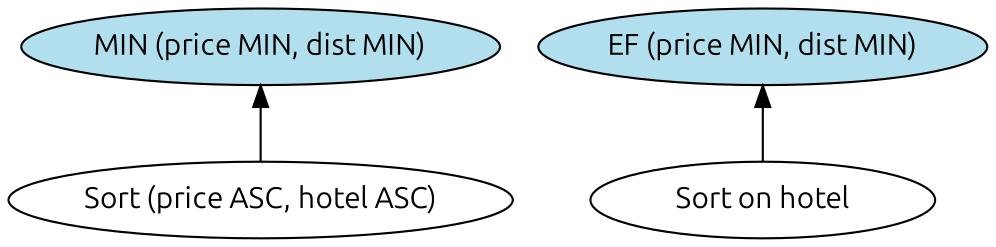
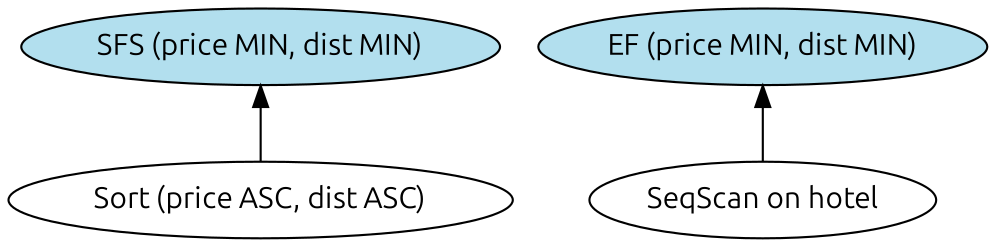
(261, 47) -> (261, 47)
(261, 200) -> (261, 200)
(763, 200) -> (763, 200)
